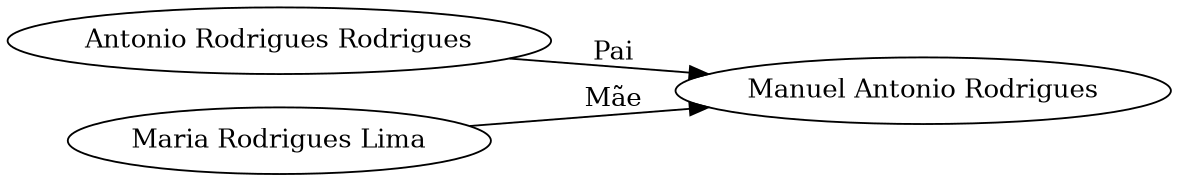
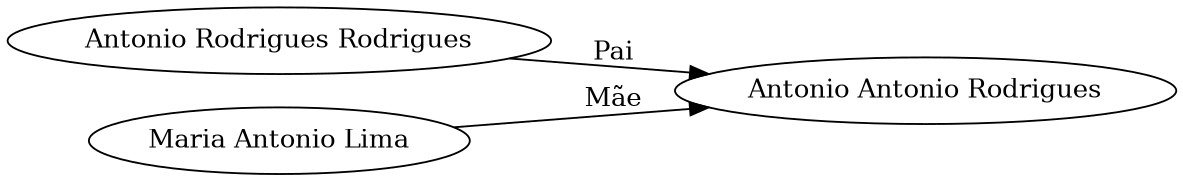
(923, 91) -> (926, 91)
(279, 141) -> (279, 141)
